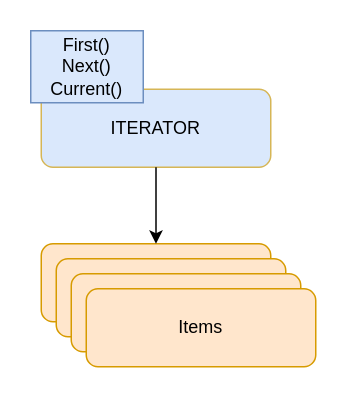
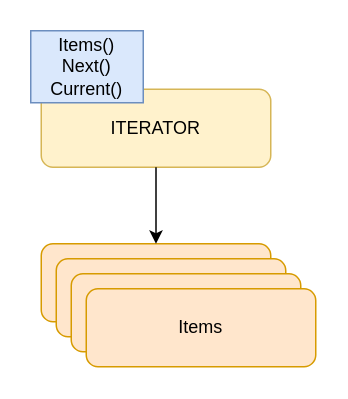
(87, 67) -> (87, 67)
(156, 128) -> (156, 128)
